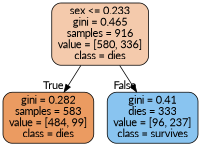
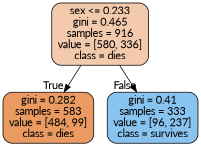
(153, 118) -> (153, 118)
